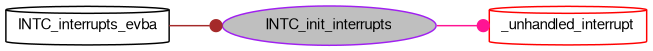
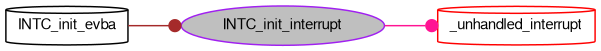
(88, 26) -> (67, 26)
(329, 26) -> (283, 26)
